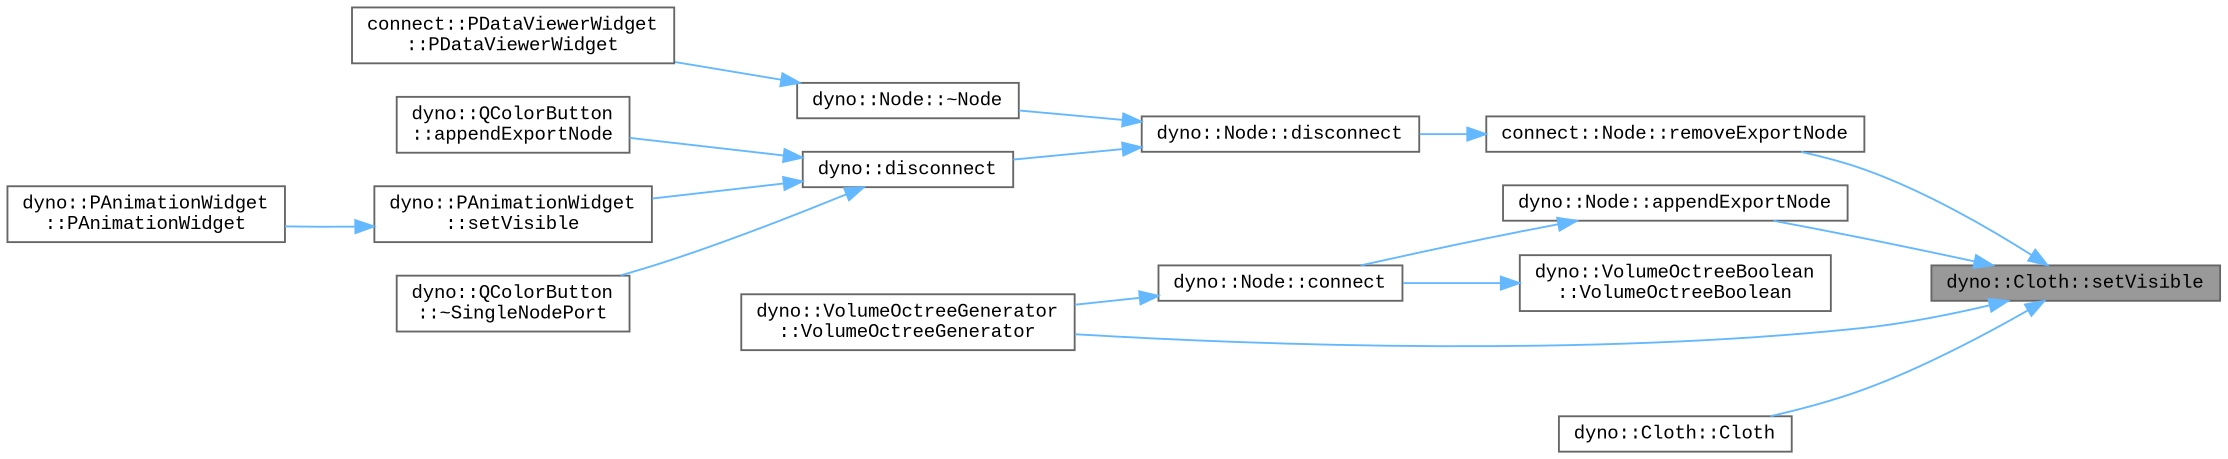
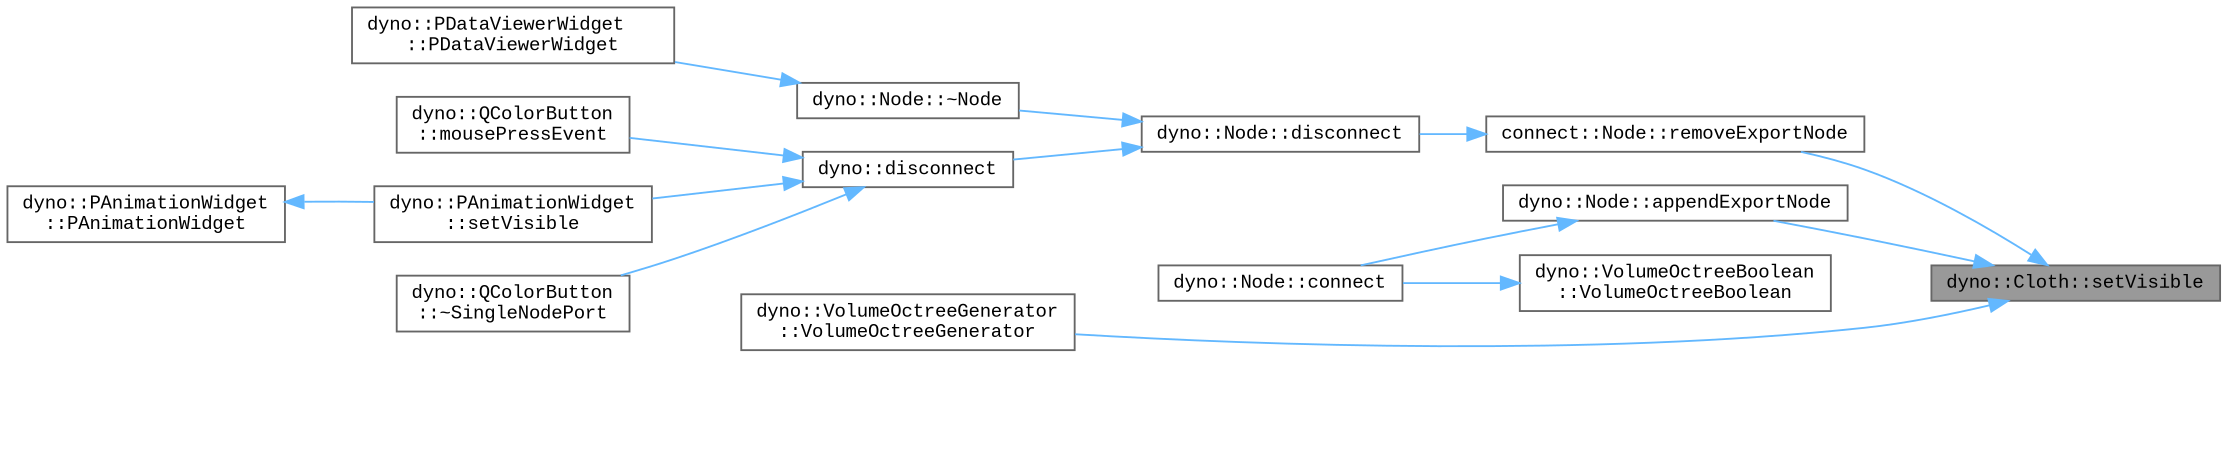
(513, 35) -> (513, 35)
(513, 125) -> (513, 125)
(320, 227) -> (339, 202)
(1107, 301) -> none
(1675, 434) -> none
